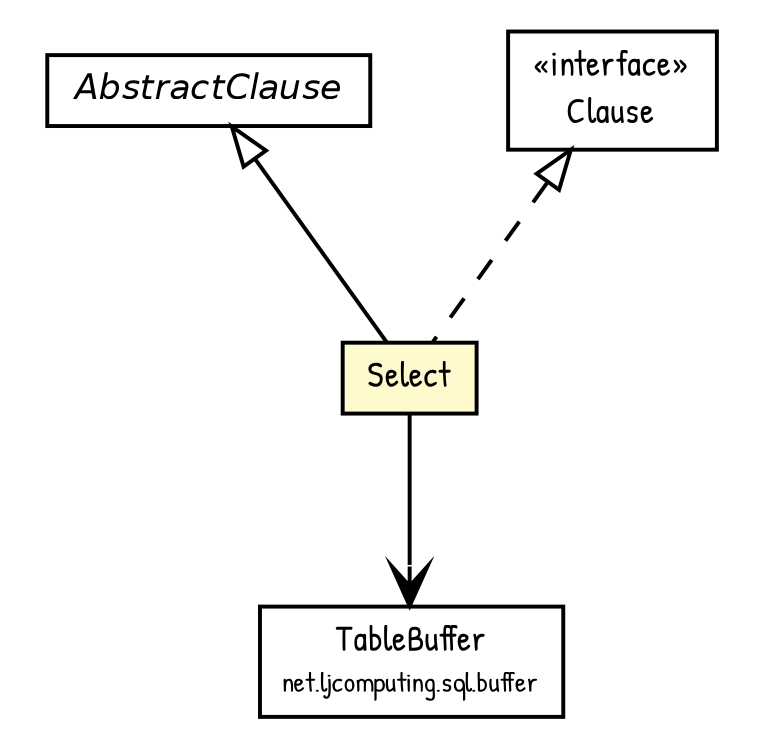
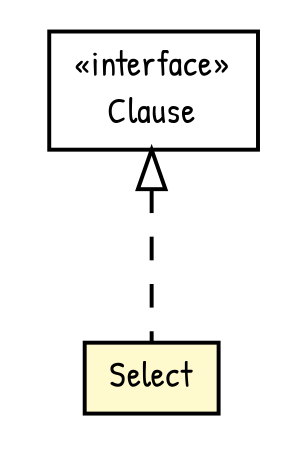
(209, 91) -> none
(410, 662) -> none
